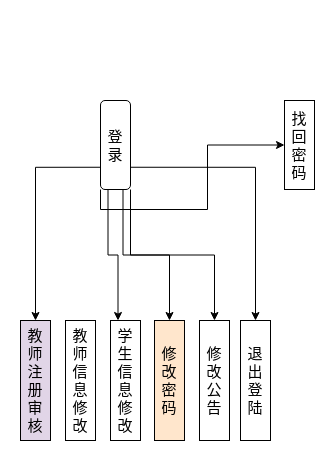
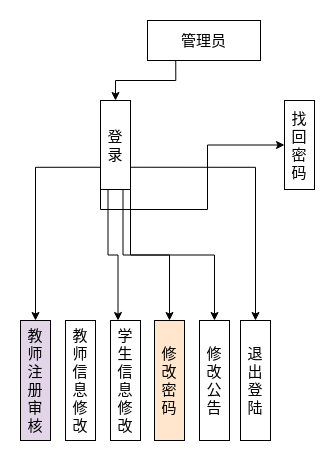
none -> (204, 41)
none -> (150, 81)
(116, 145) -> (116, 145)
